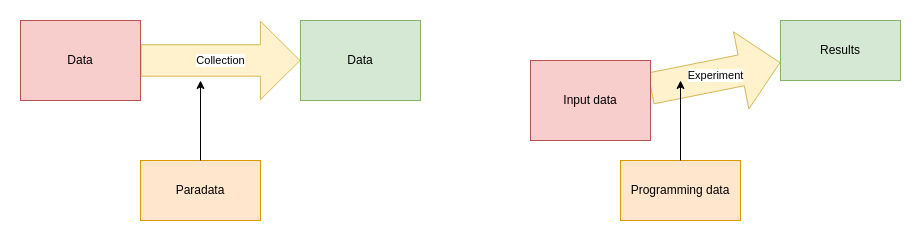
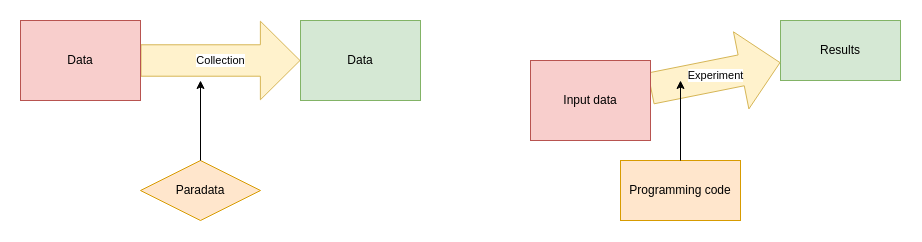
(201, 191) -> (201, 191)
(681, 191) -> (681, 191)
